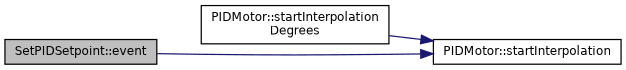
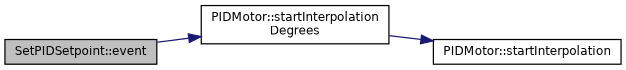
(289, 55) -> (173, 40)
